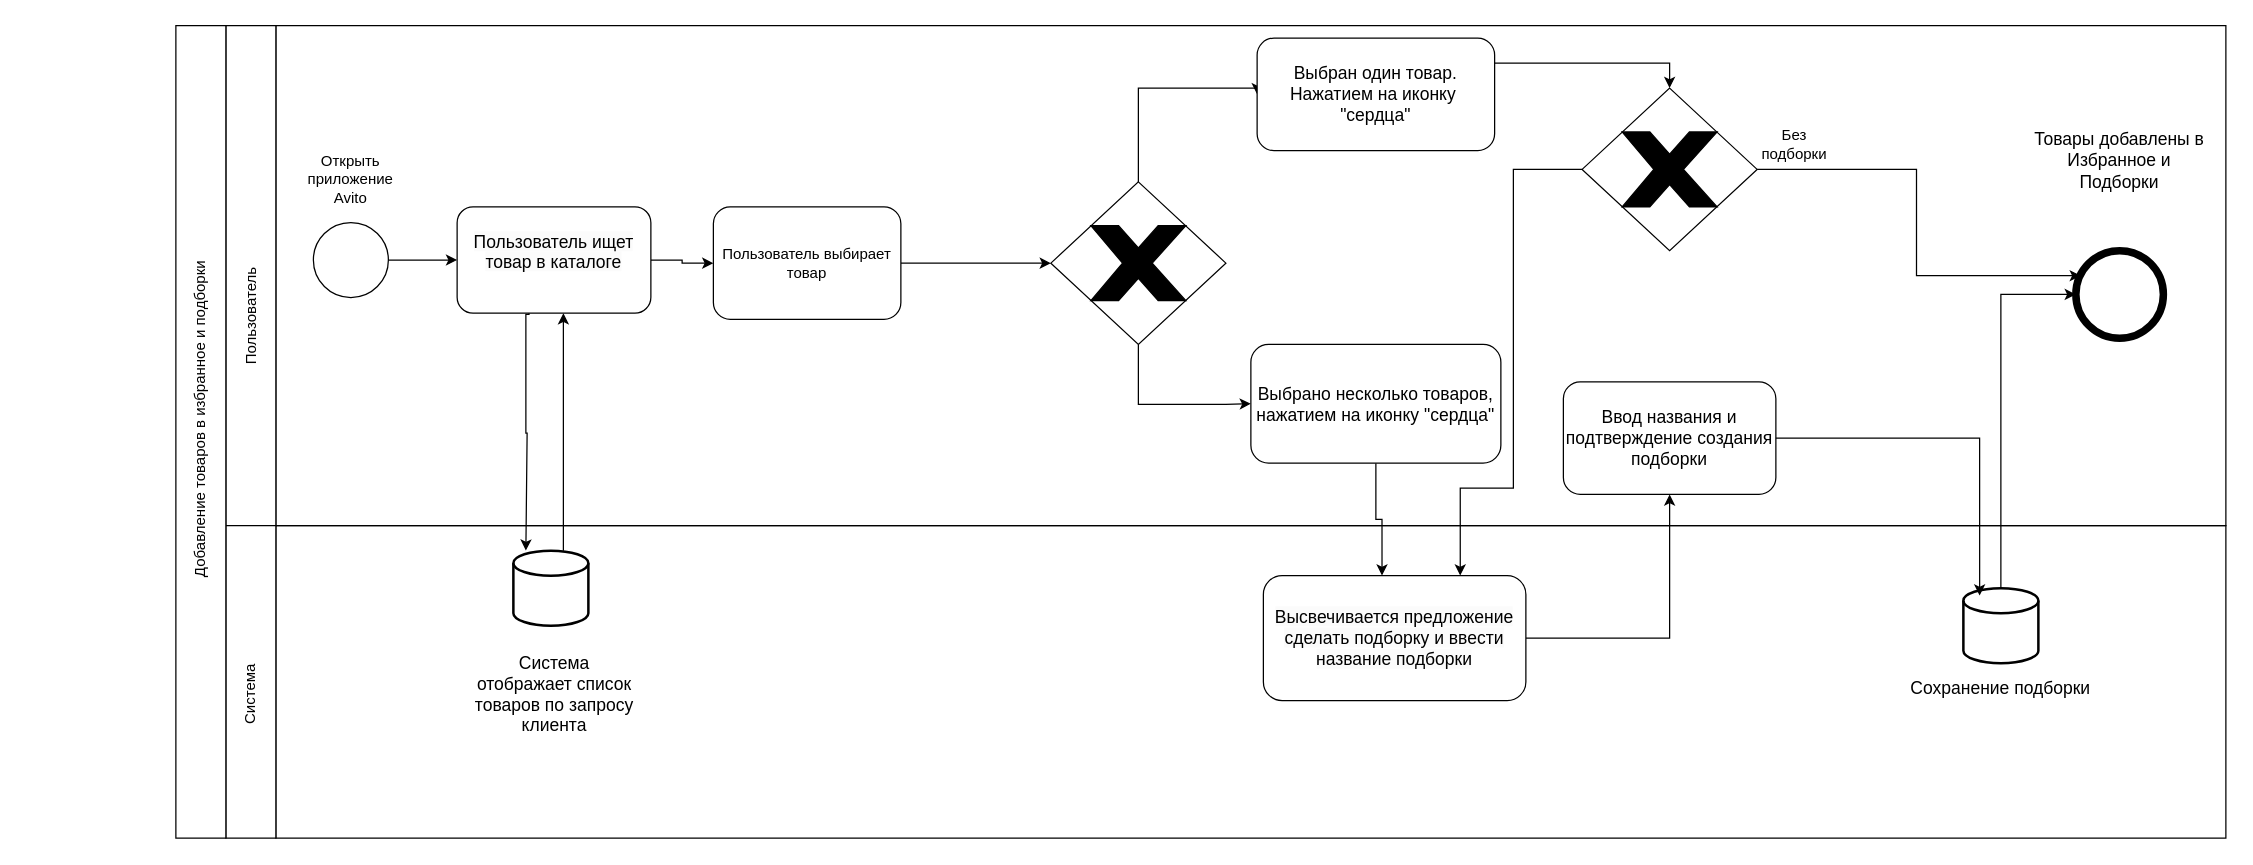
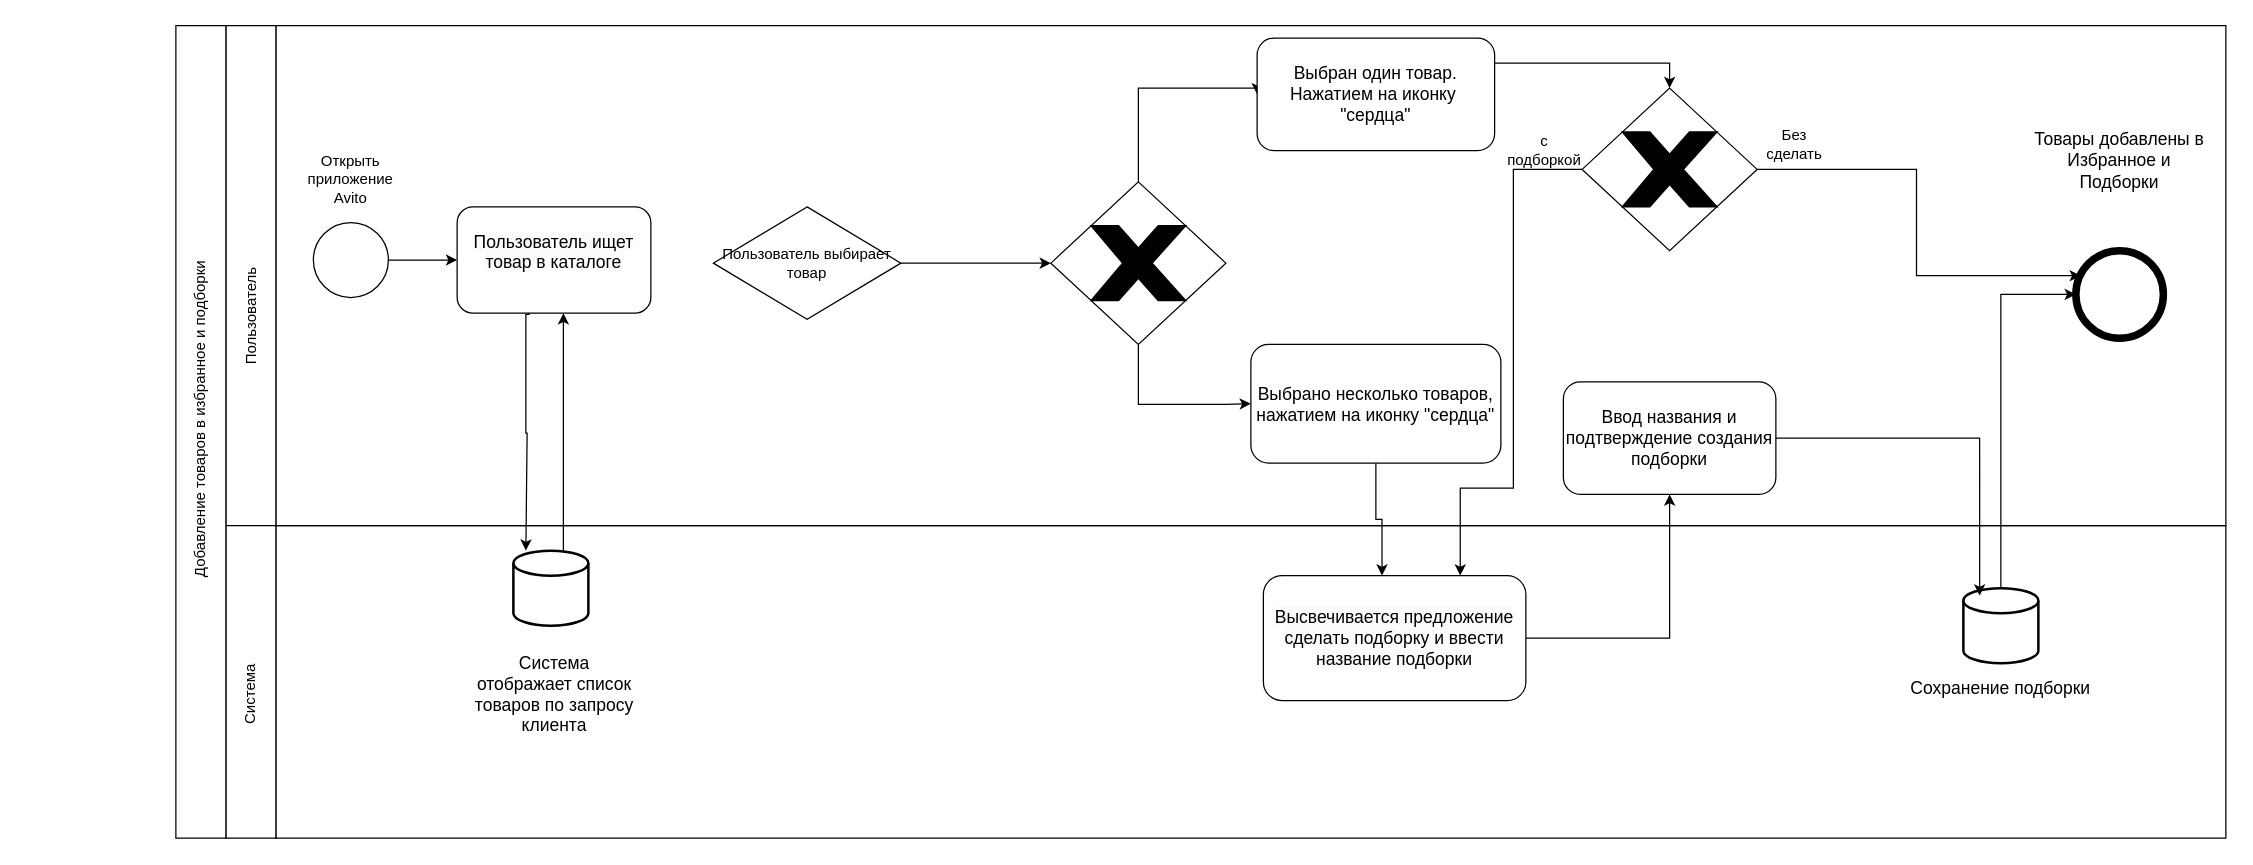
(1794, 144) -> (1794, 144)
none -> (1544, 151)
(679, 260) -> none
(807, 263) -> (807, 263)
